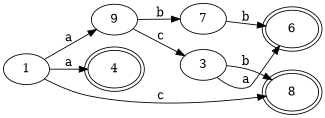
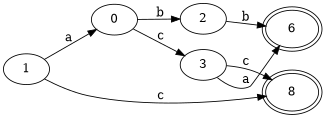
(203, 19) -> (203, 19)
(114, 20) -> (114, 20)
(246, 62) -> (246, 62)
(114, 69) -> none
